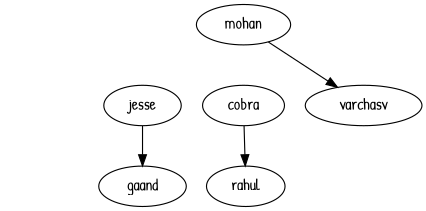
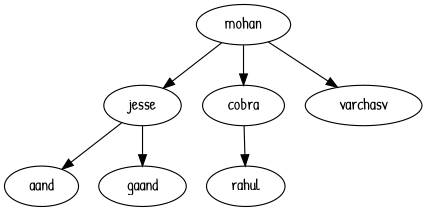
none -> (244, 60)
none -> (197, 62)
none -> (42, 186)
